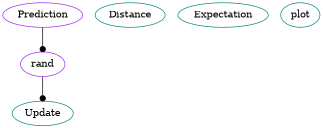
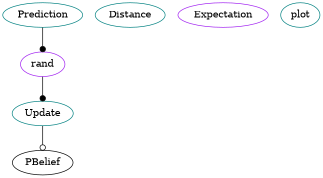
(43, 15) -> (43, 15)
(223, 15) -> (223, 15)
none -> (43, 163)
